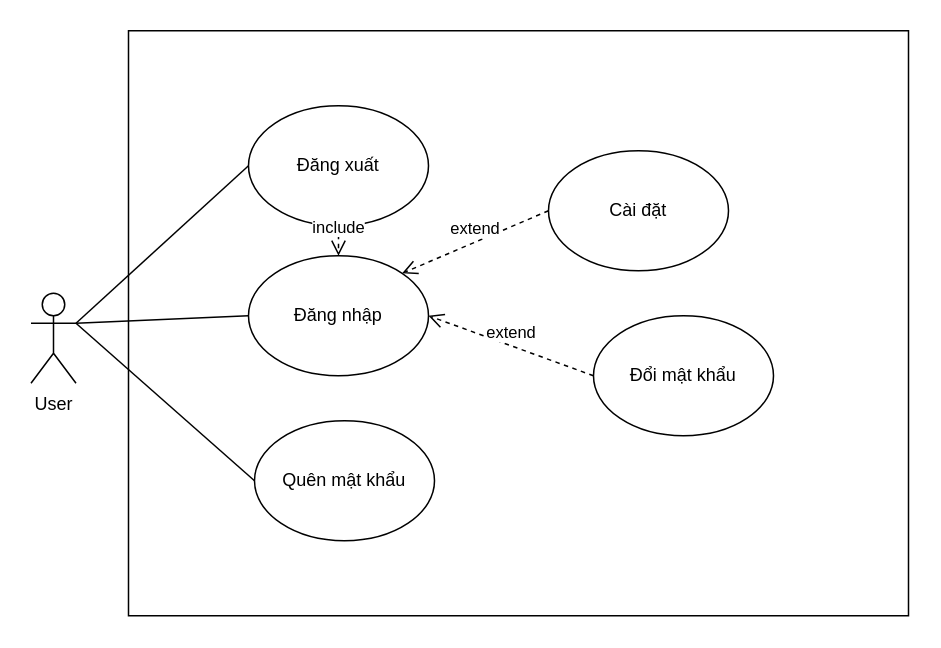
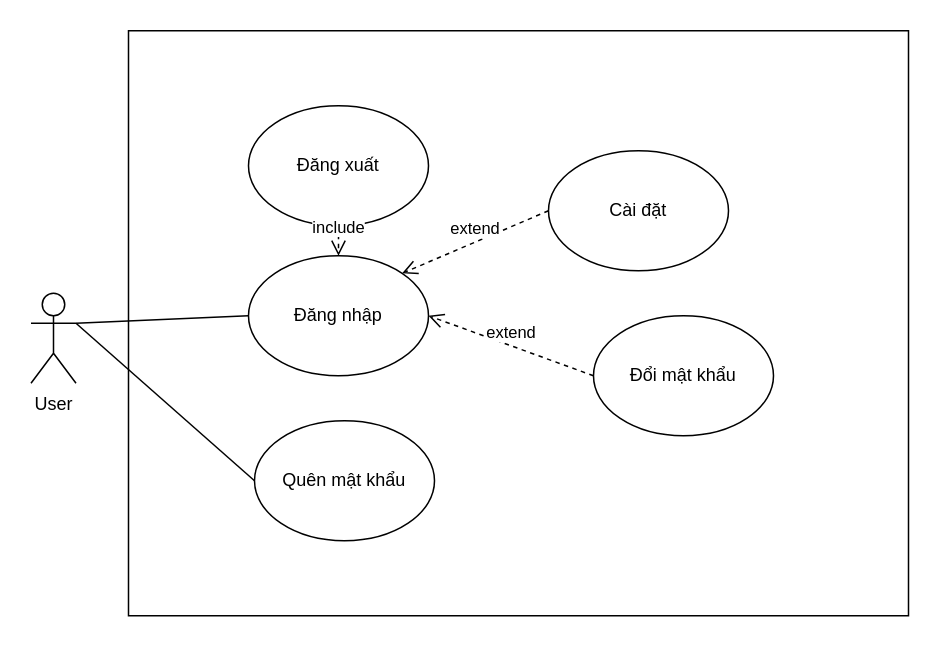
(163, 243) -> none
